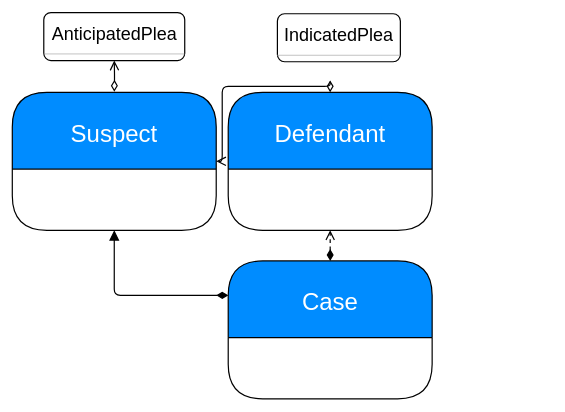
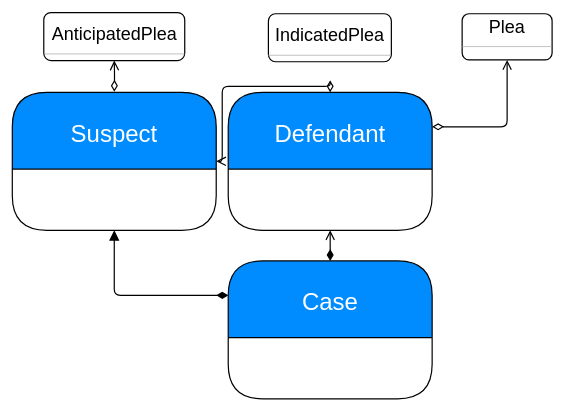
none -> (507, 37)
(339, 38) -> (330, 38)
none -> (506, 125)
(330, 241) -> (330, 241)
